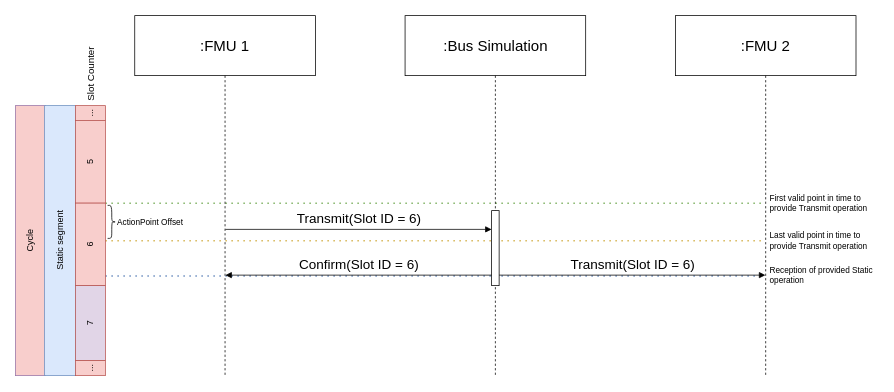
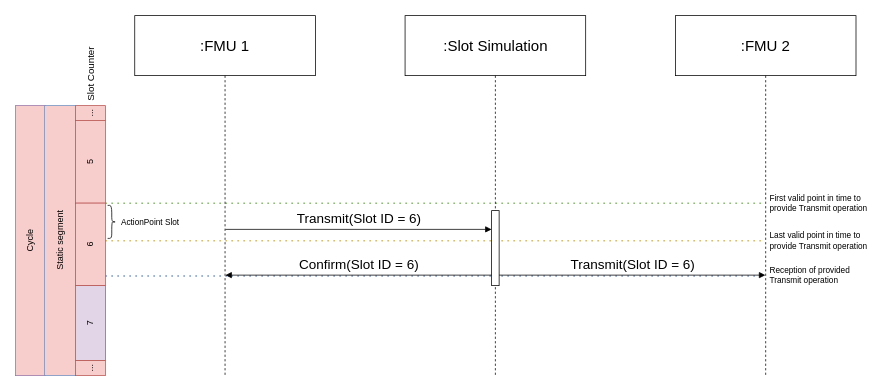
(496, 45) -> (496, 45)
(150, 222) -> (150, 222)
(60, 240) -> (60, 240)
(824, 275) -> (824, 275)
